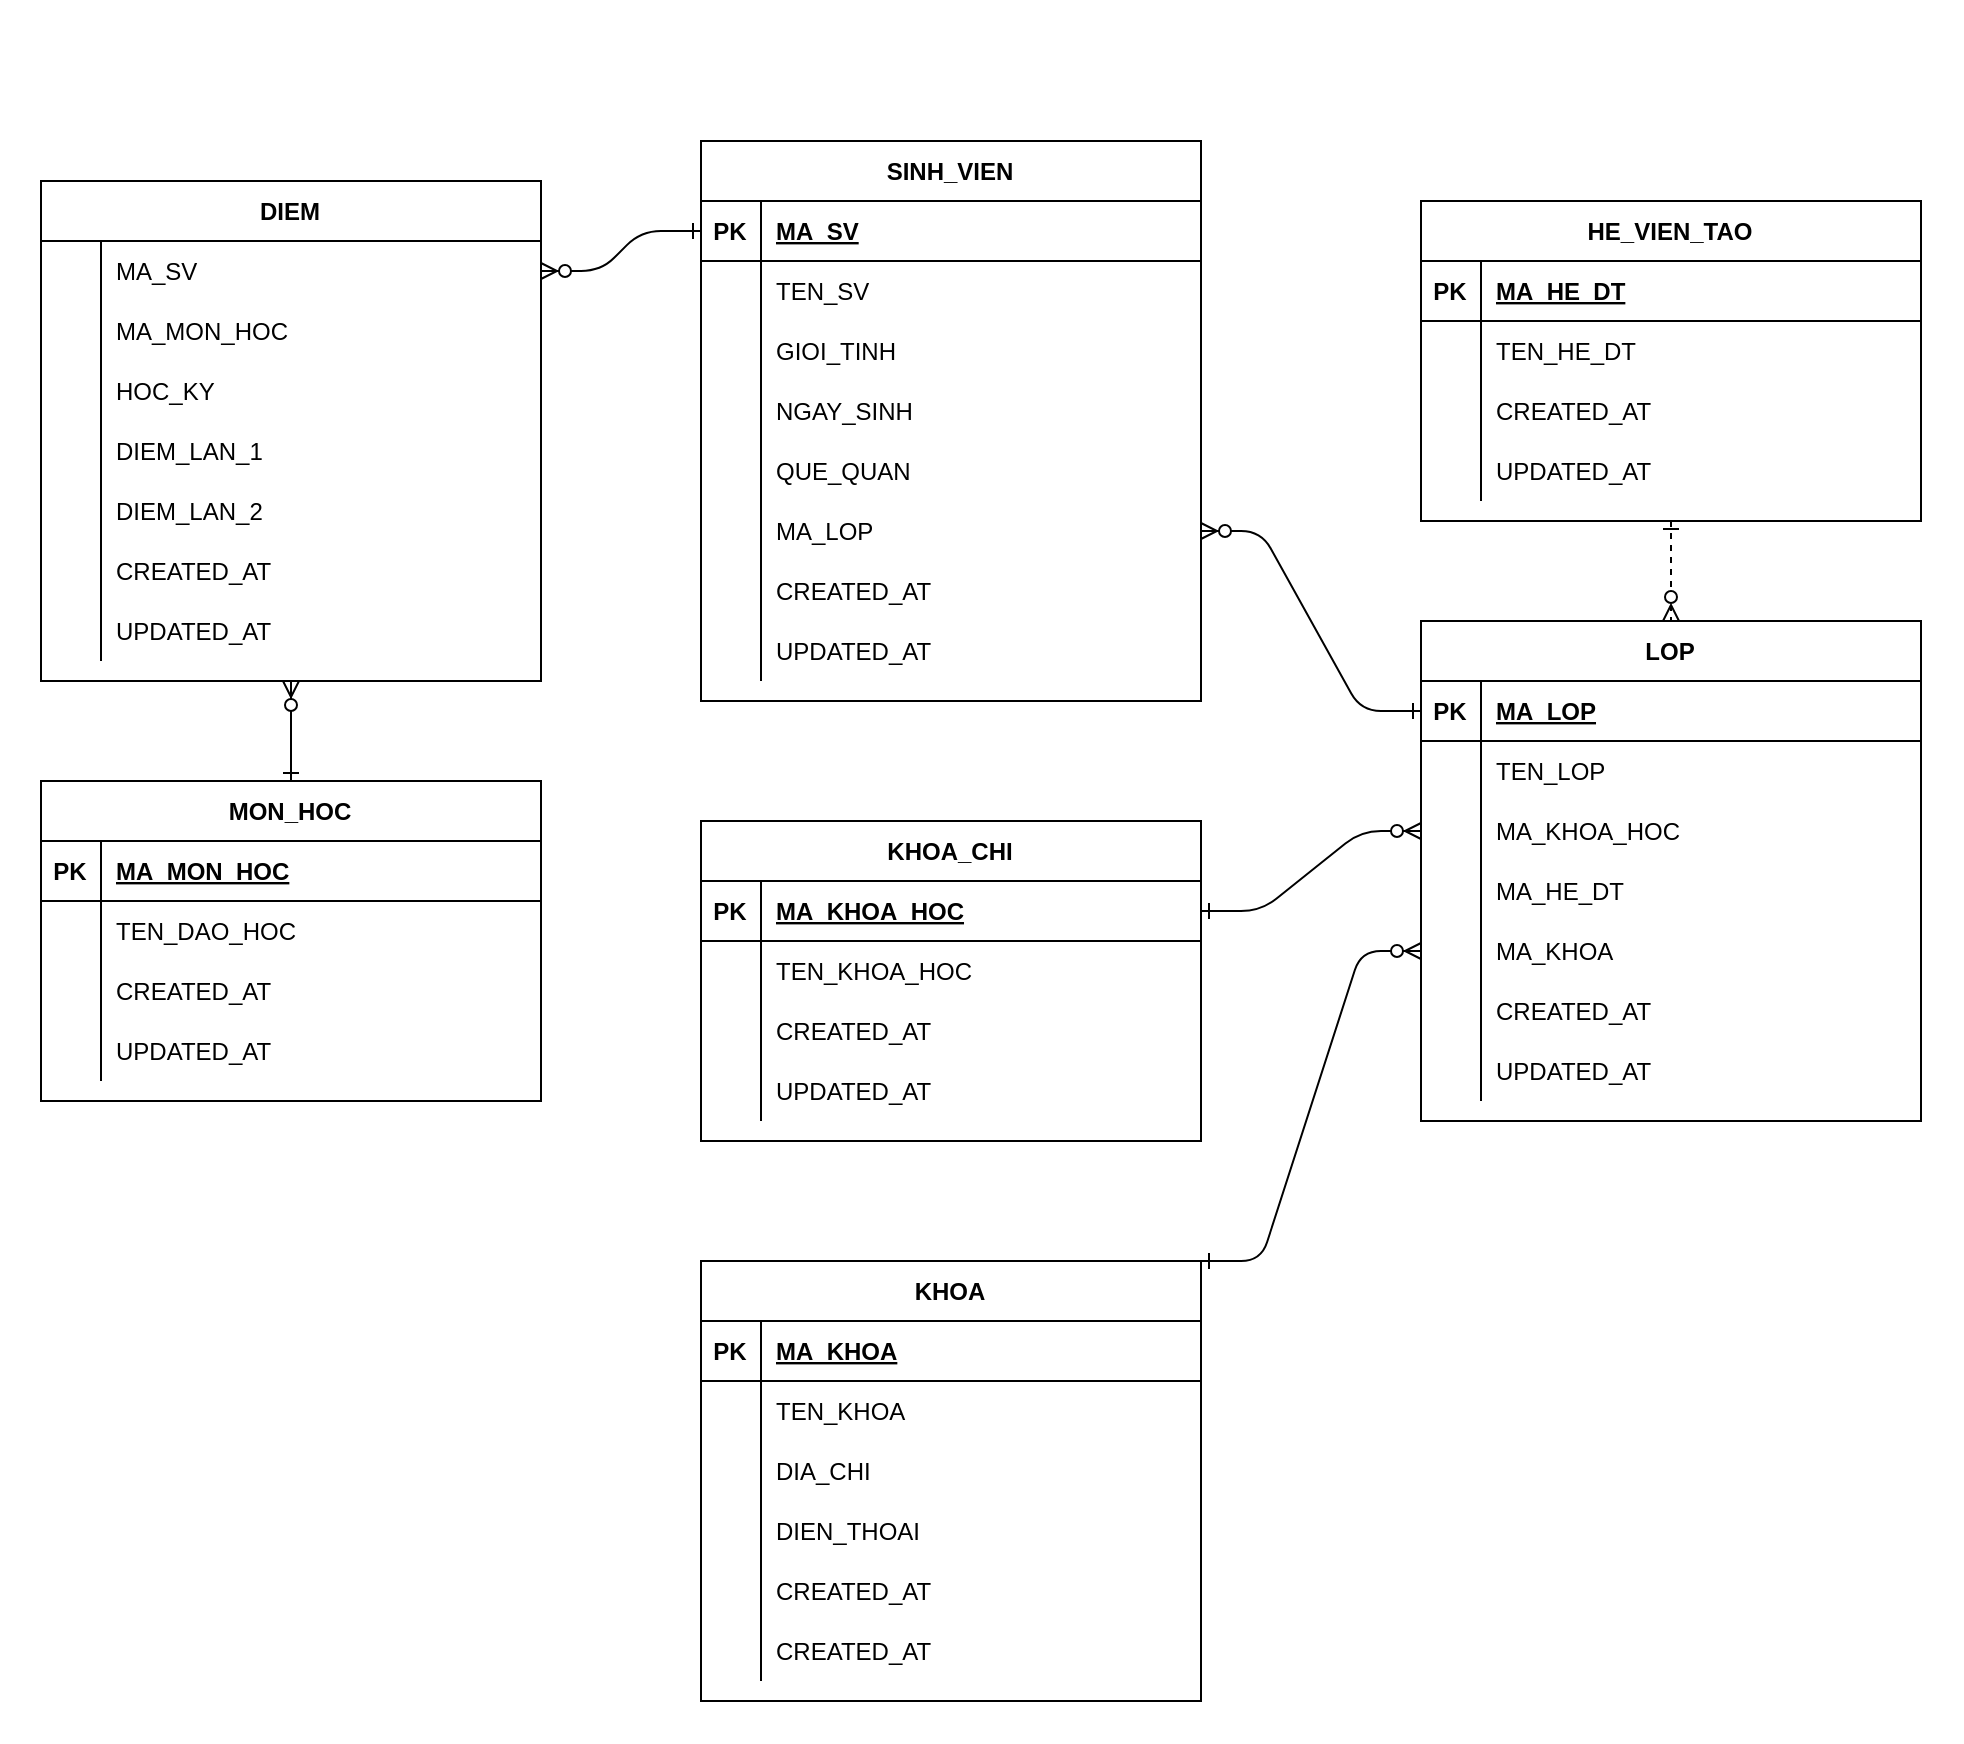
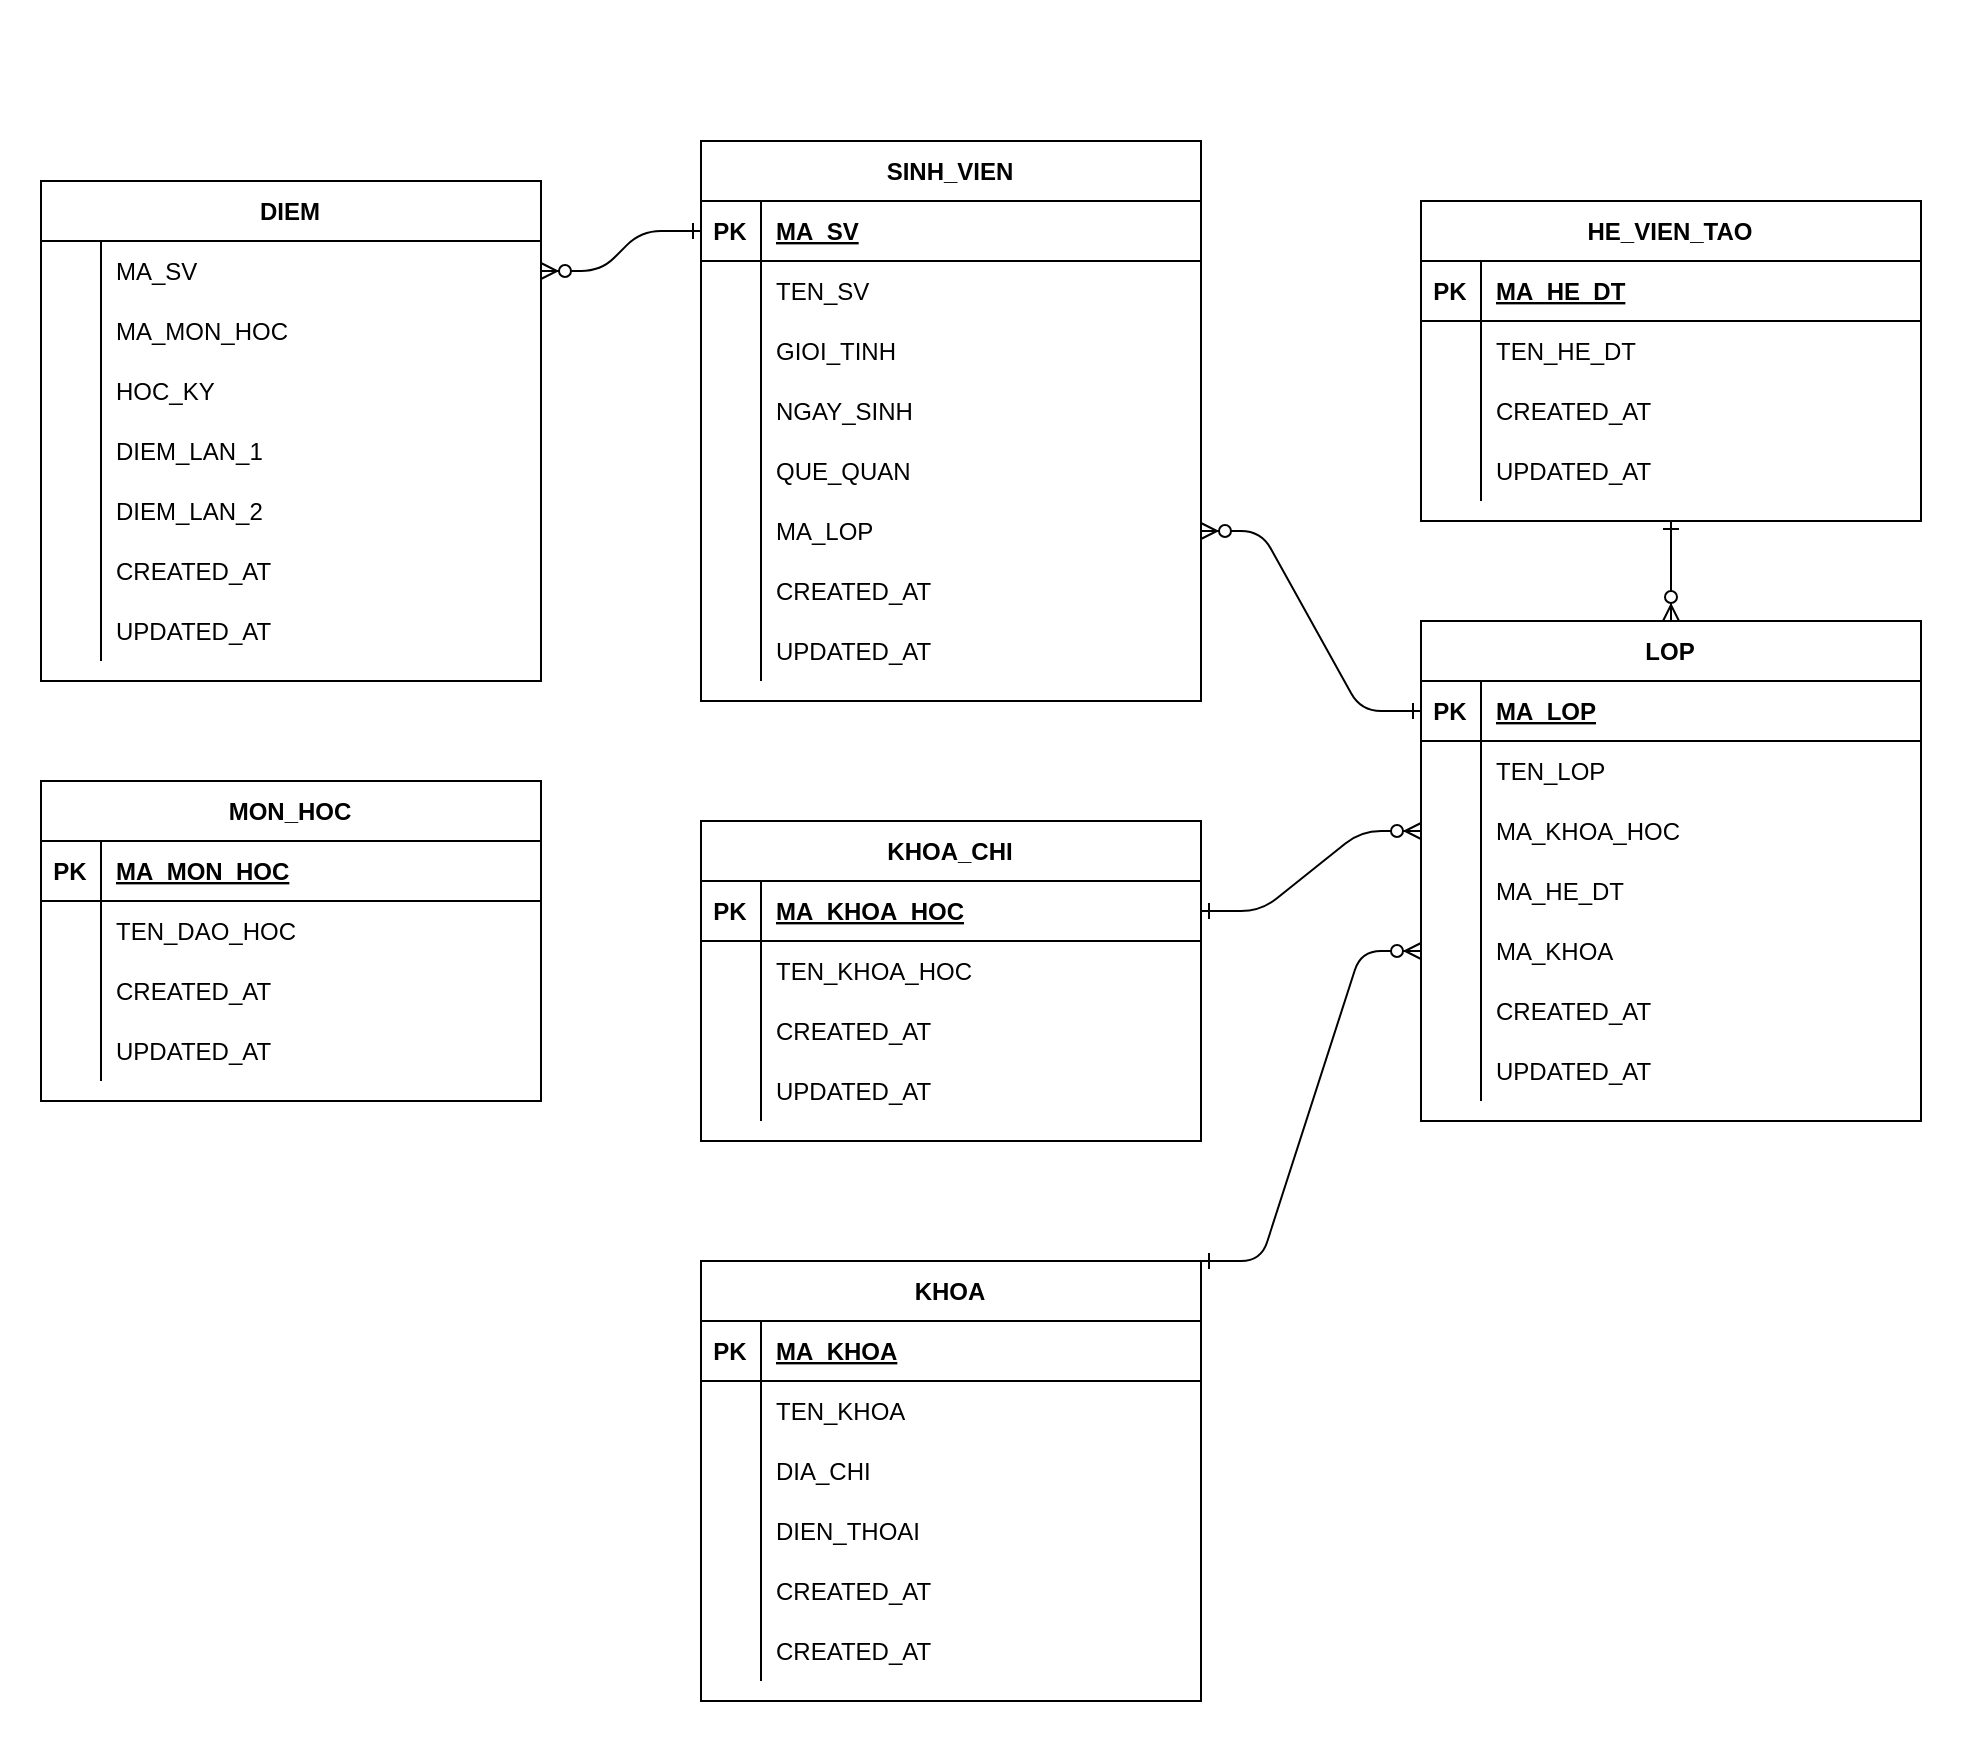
(1671, 558) -> (1671, 558)
(291, 733) -> none
